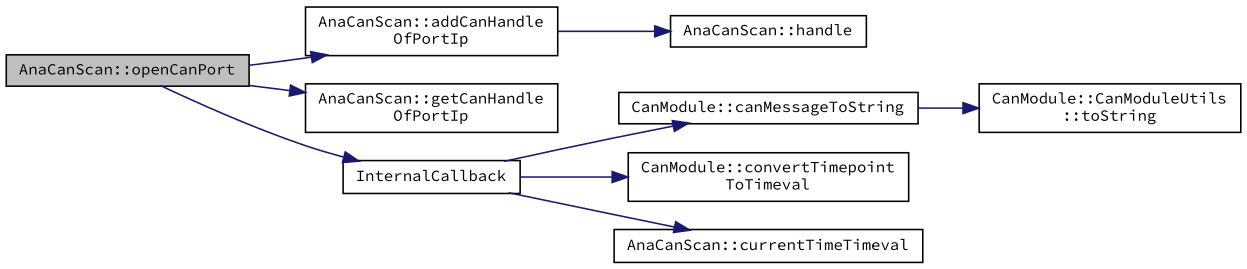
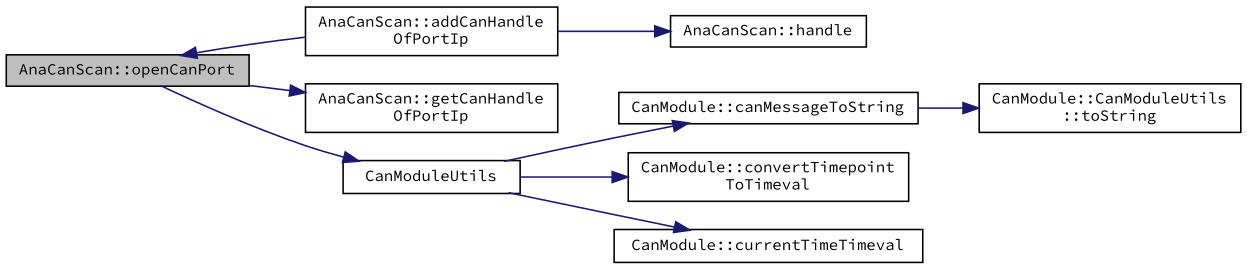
(280, 61) -> (251, 44)
(432, 177) -> (432, 177)
(768, 246) -> (768, 246)
